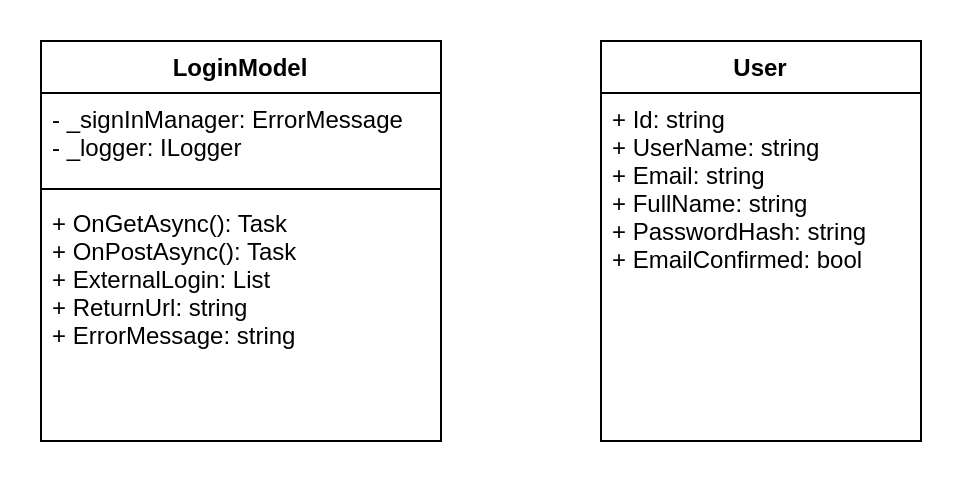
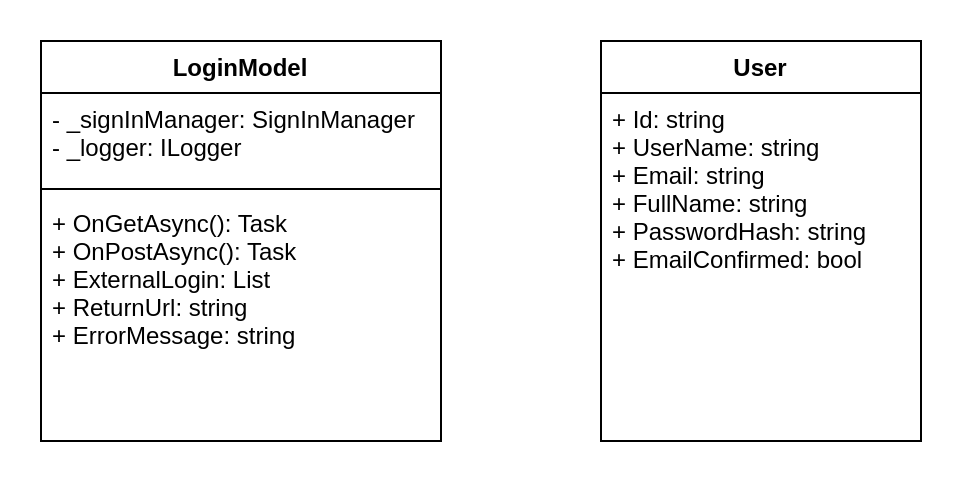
(241, 120) -> (245, 120)
